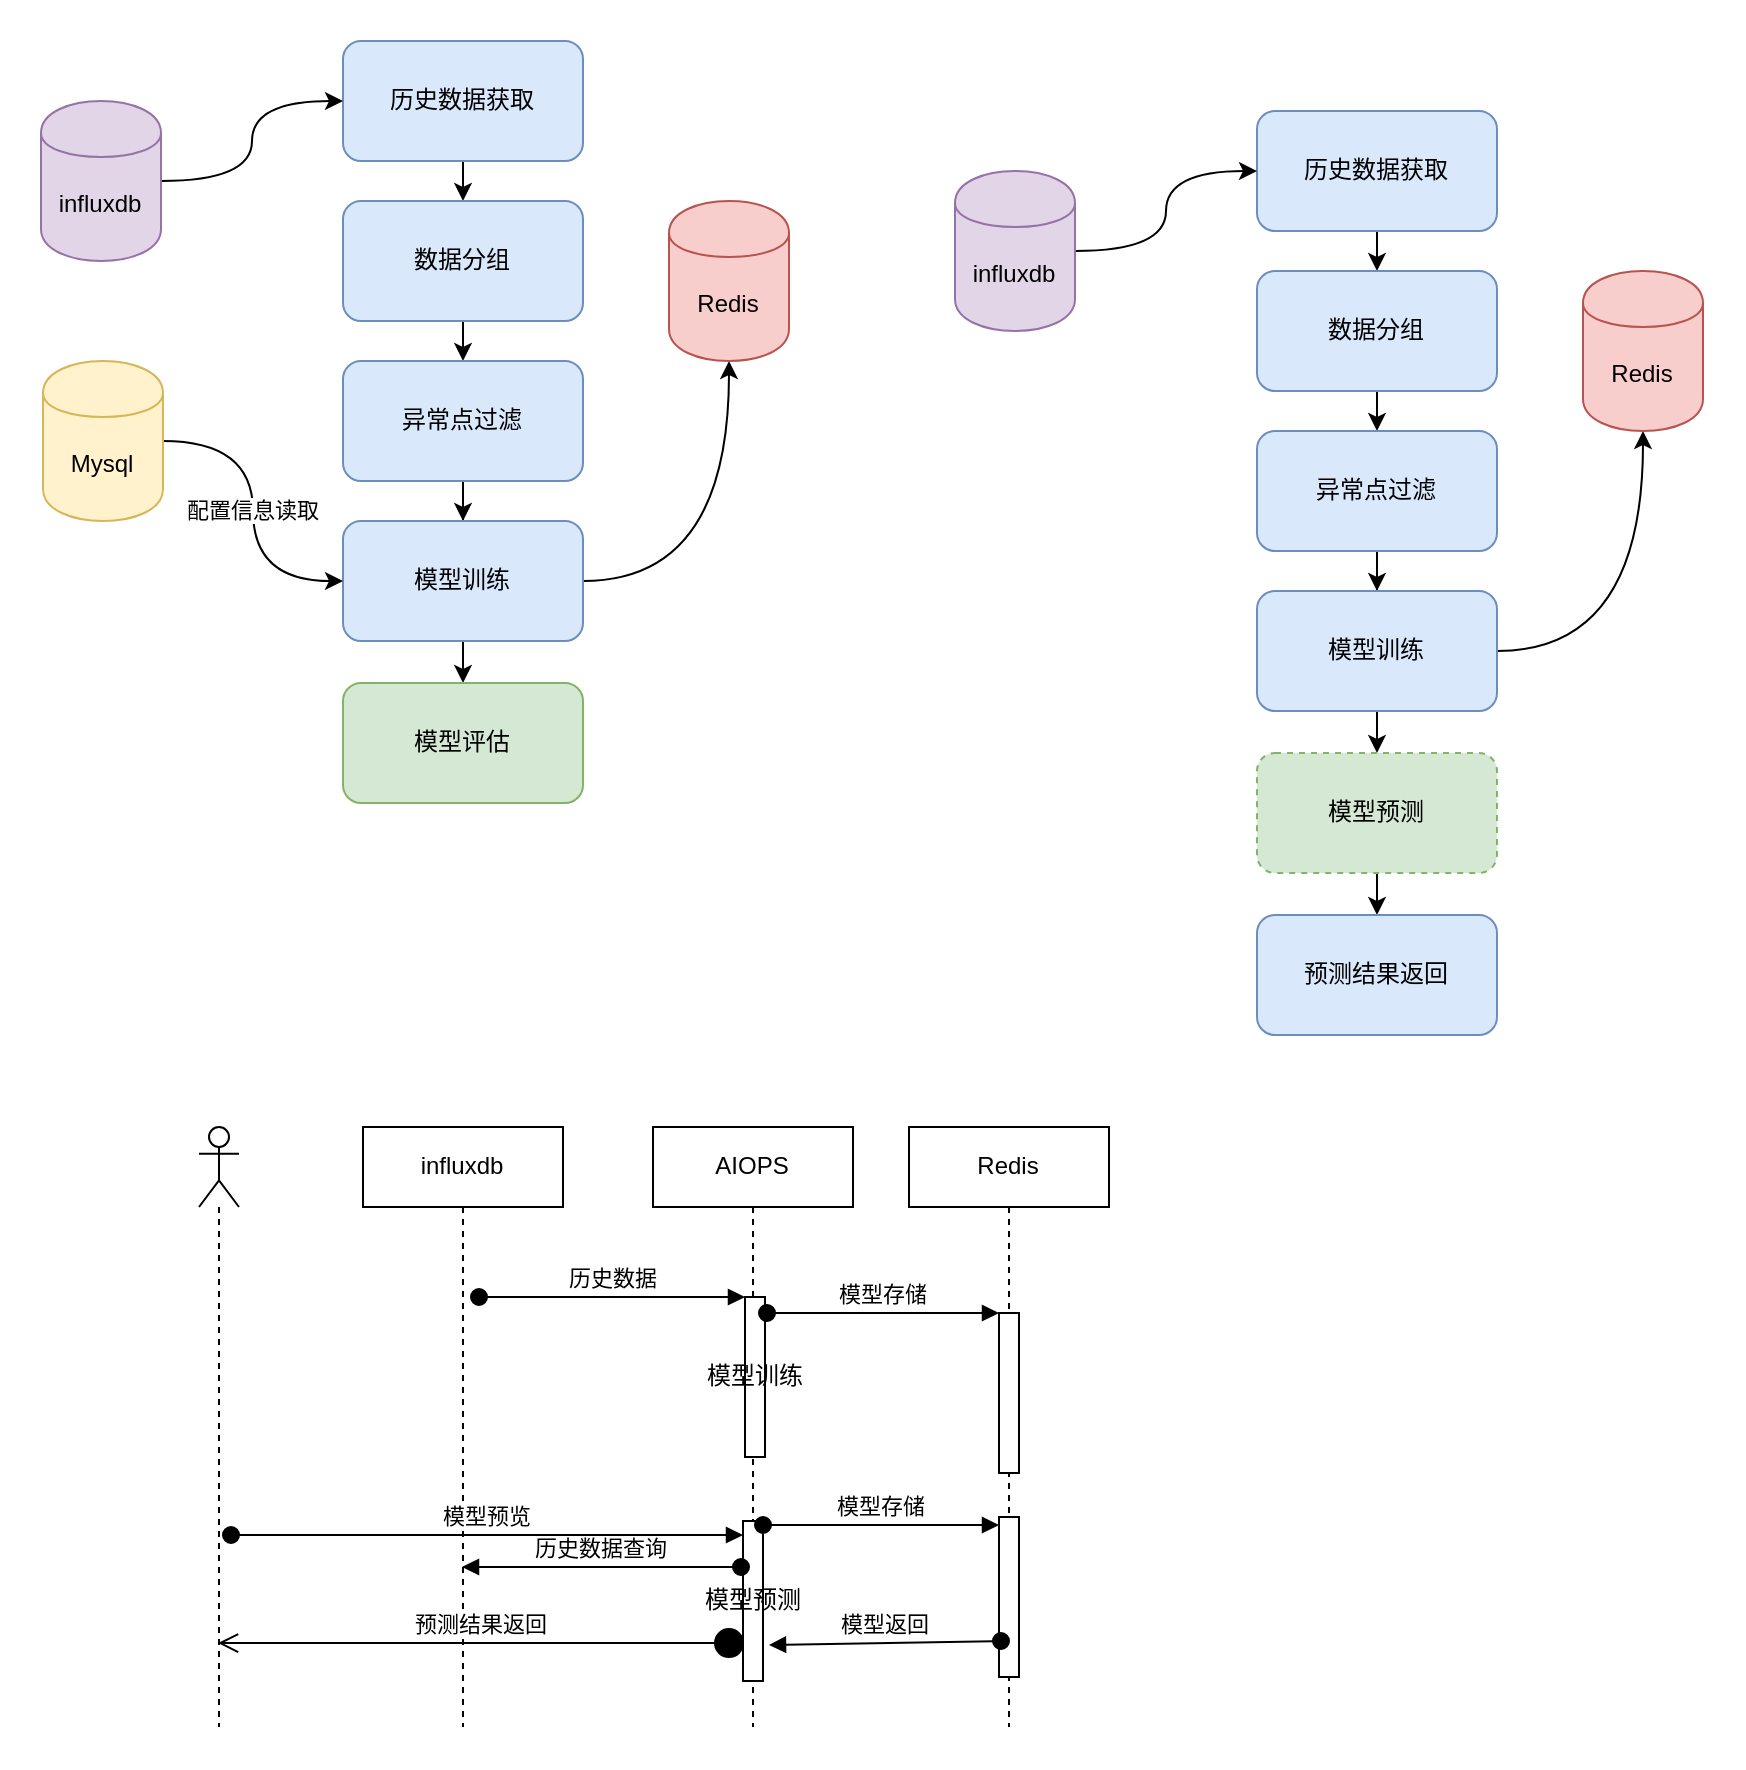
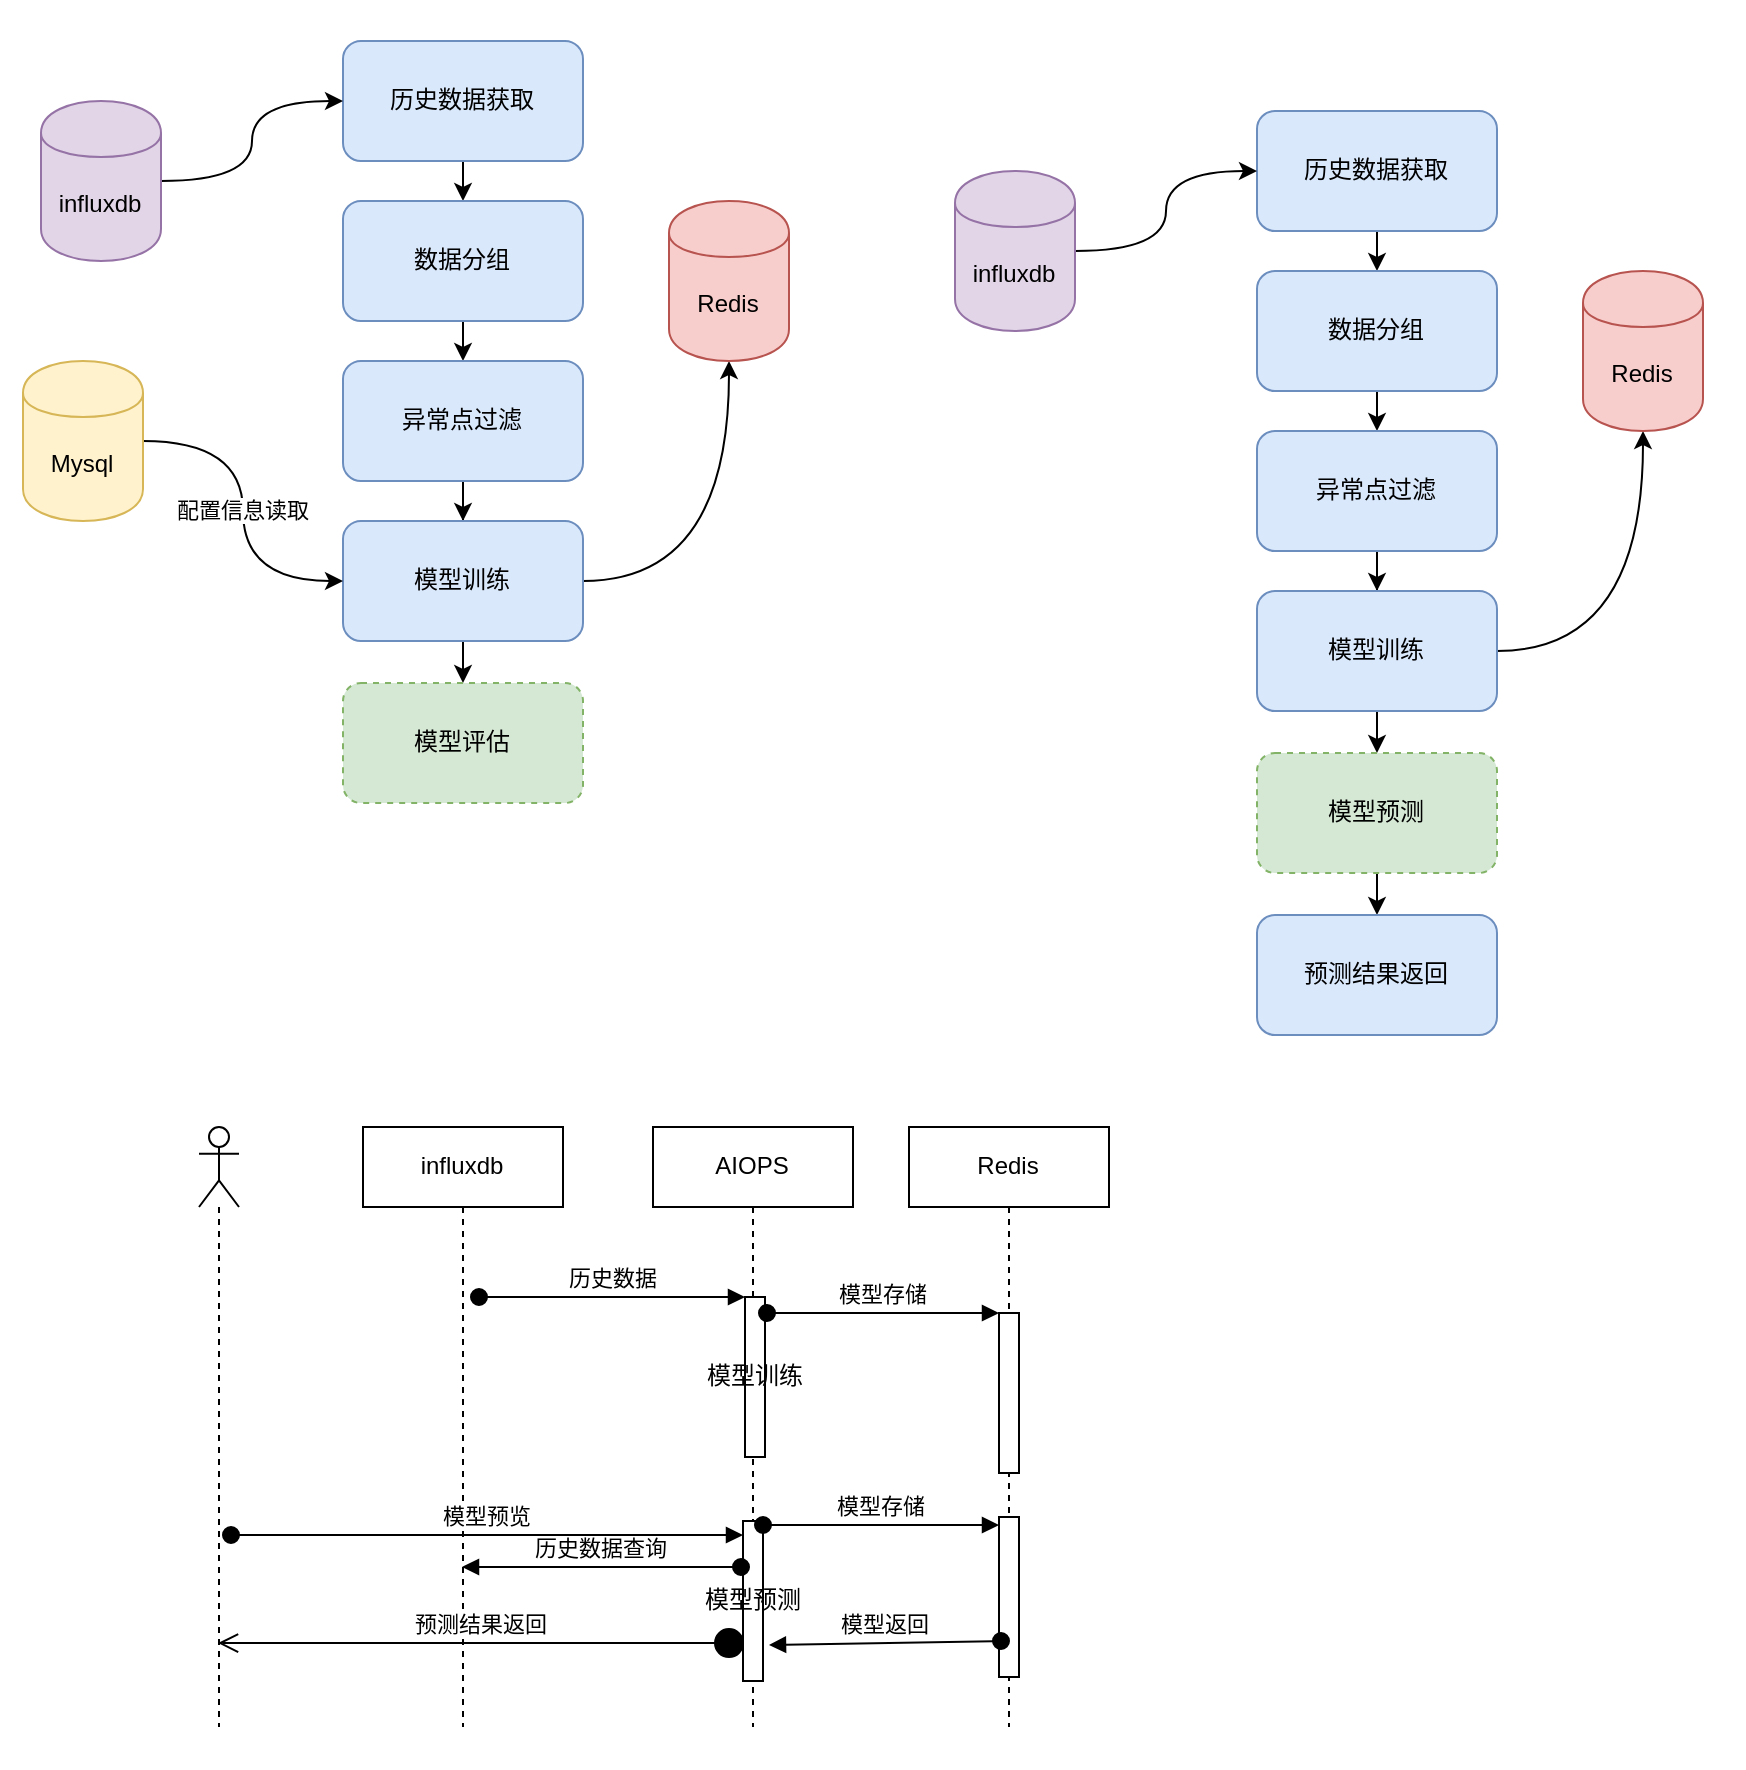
(103, 441) -> (83, 441)
(463, 743) -> (463, 743)
